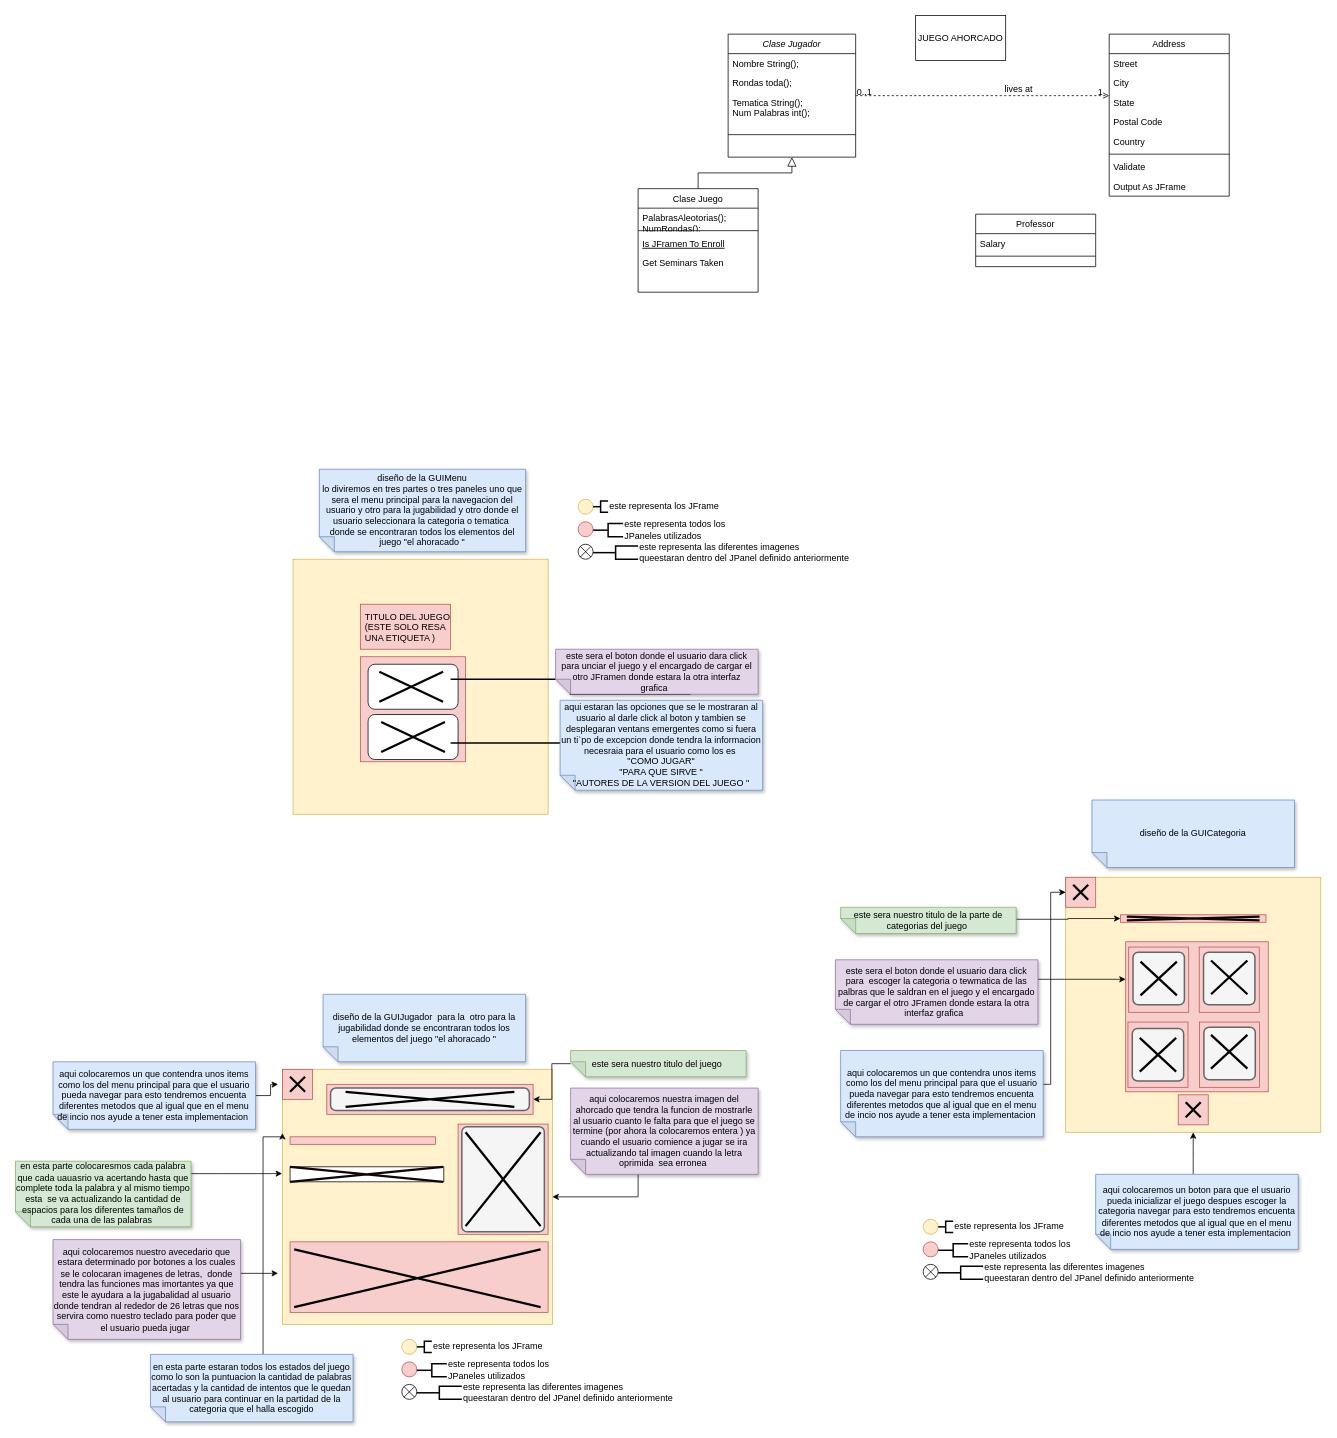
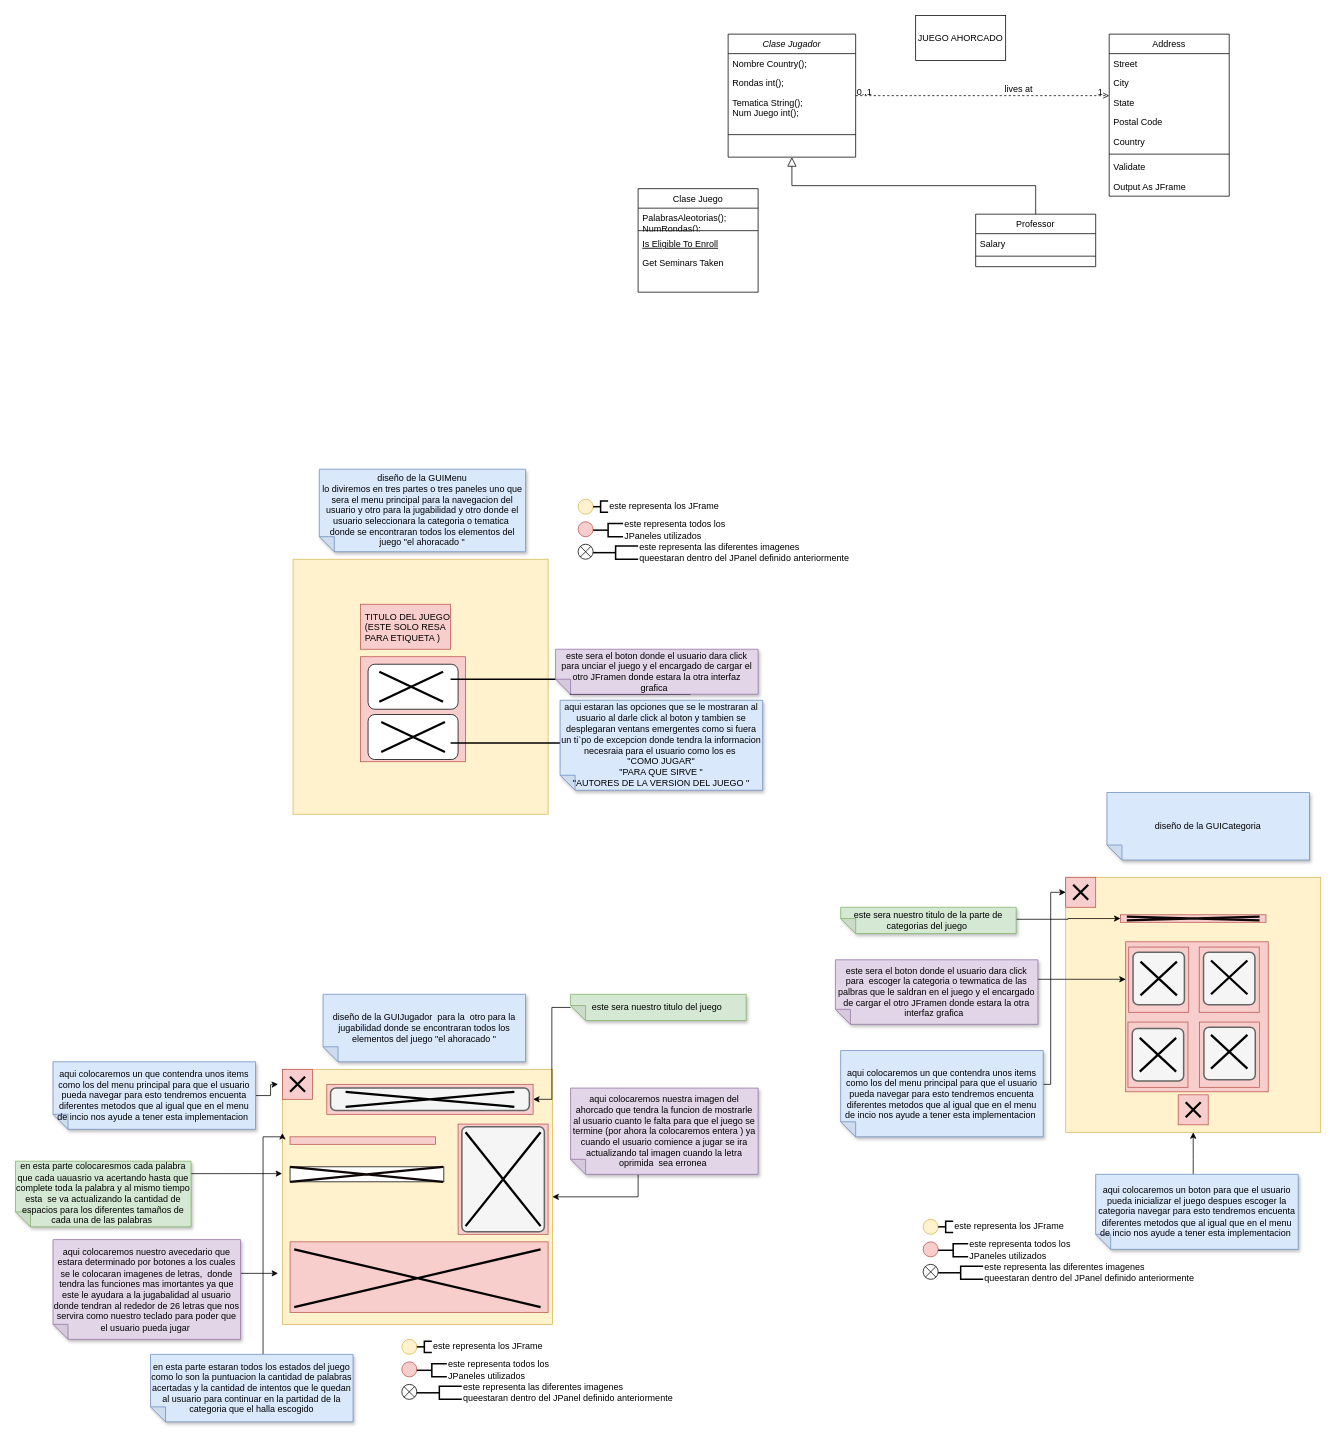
(769, 64) -> (773, 64)
(765, 83) -> (761, 83)
(773, 103) -> (773, 103)
(735, 173) -> none
none -> (922, 186)
(687, 244) -> (684, 244)
(402, 617) -> (402, 617)
(1193, 834) -> (1208, 826)
(658, 1064) -> (658, 1007)
